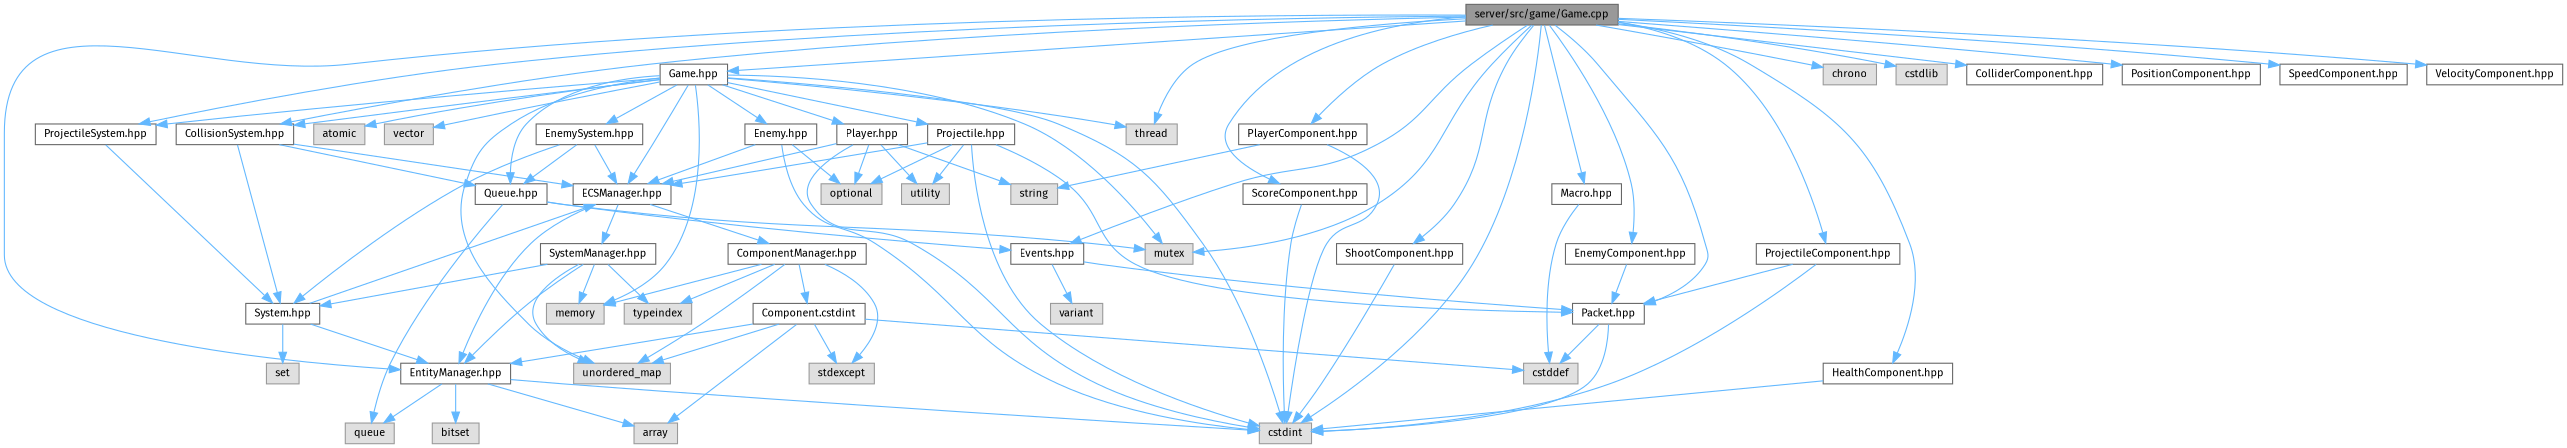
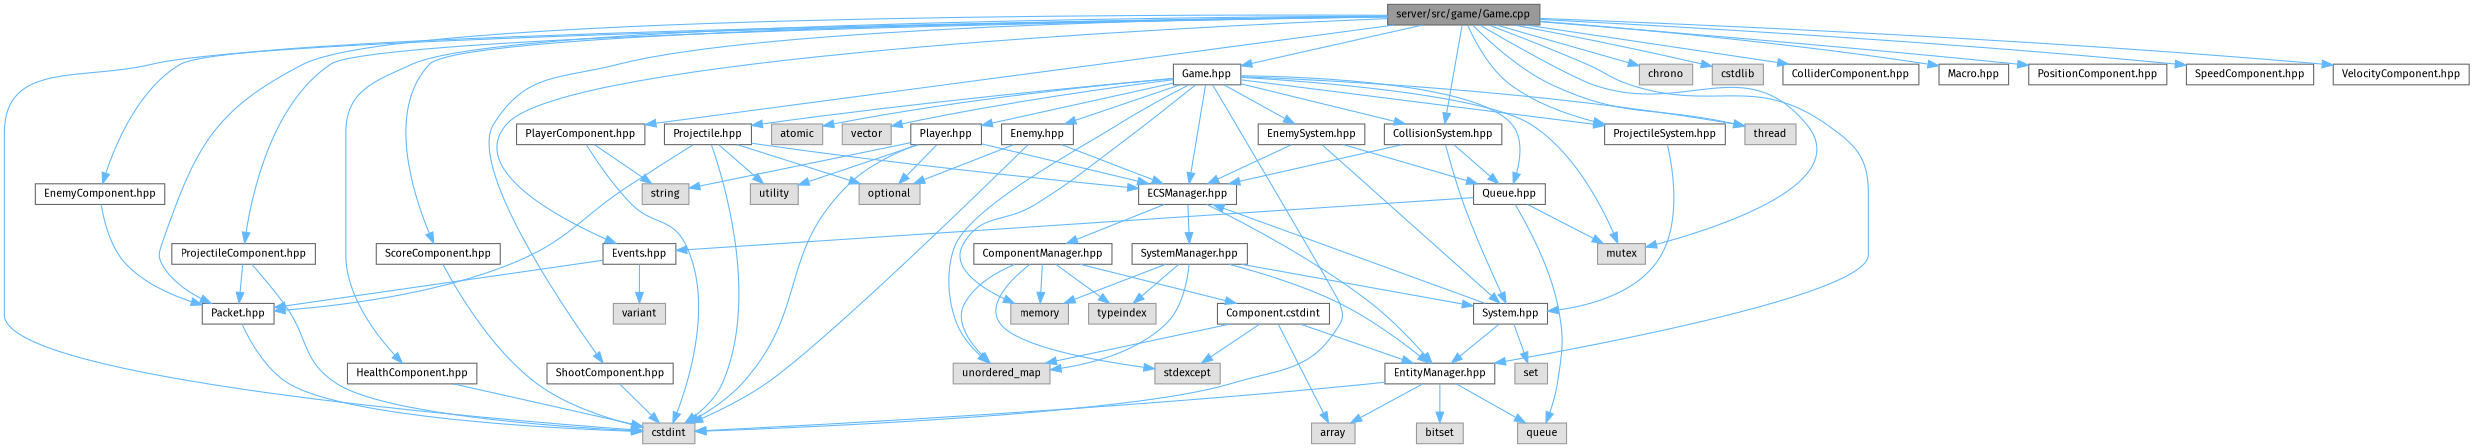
(1551, 374) -> none
